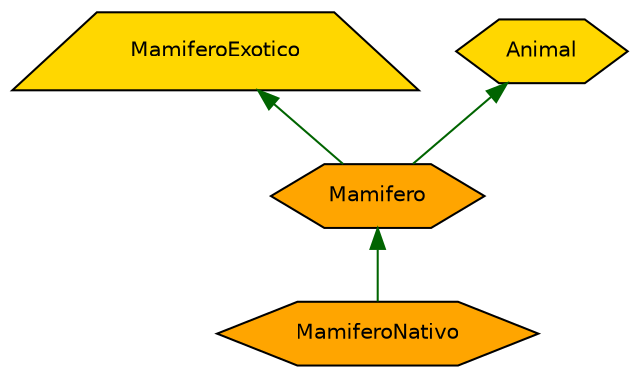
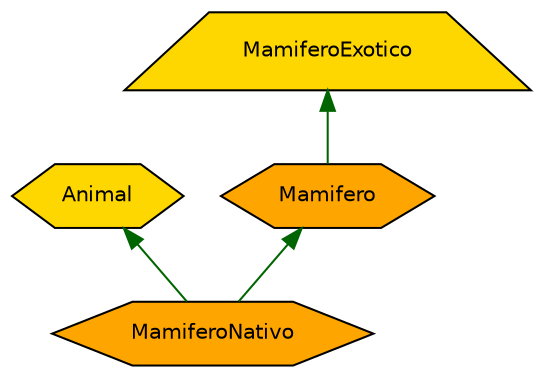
(452, 130) -> (162, 273)
